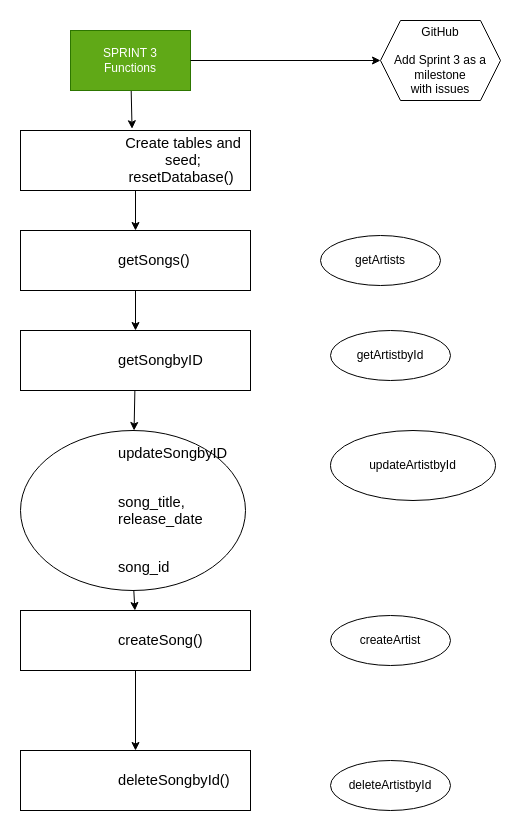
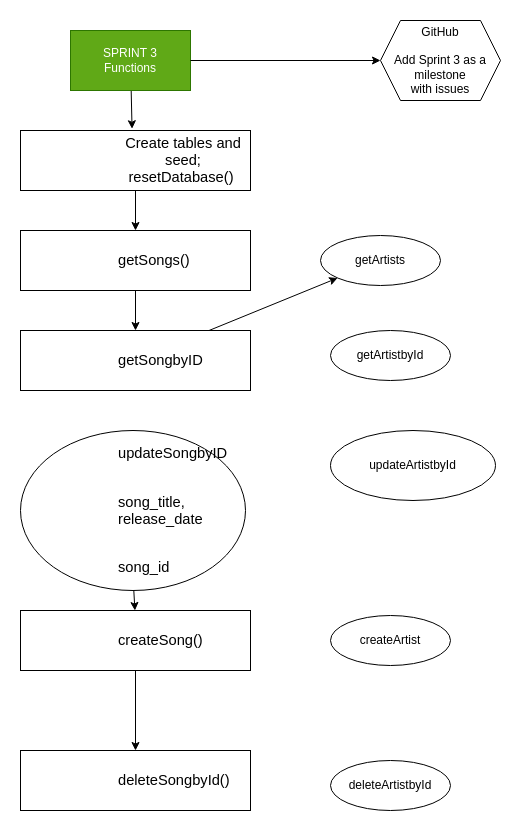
(135, 407) -> (270, 305)
